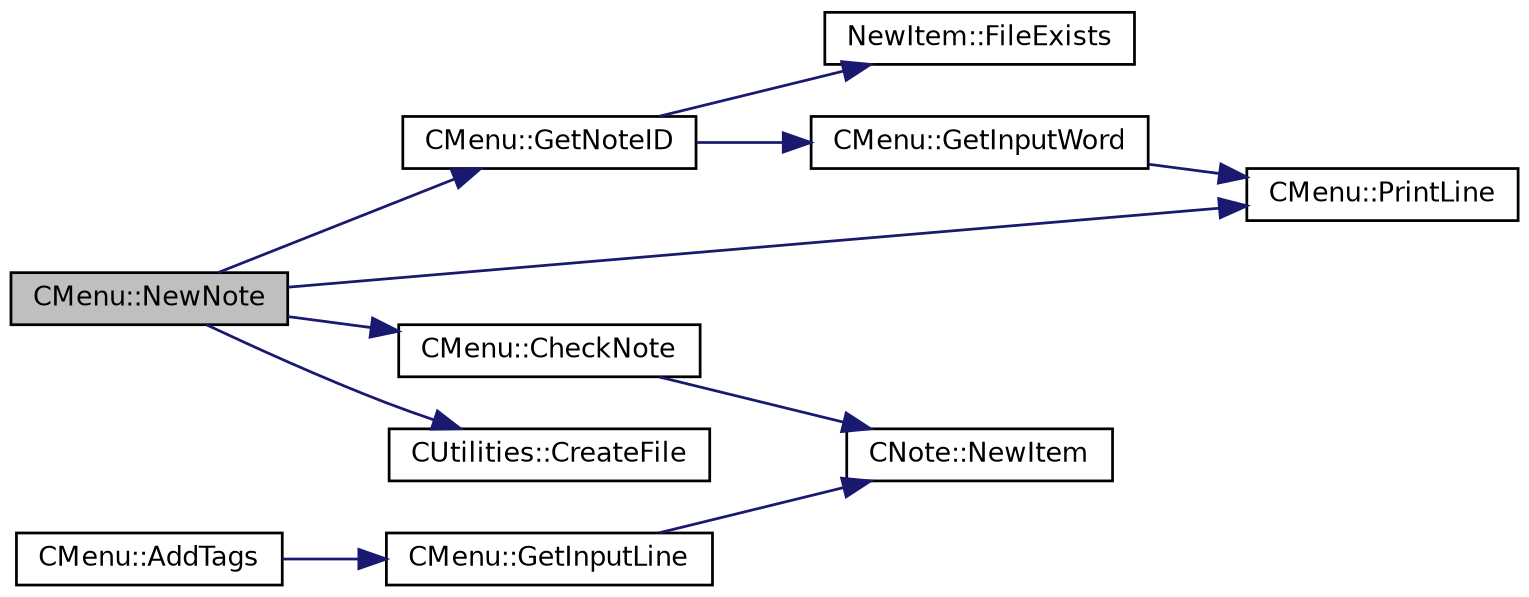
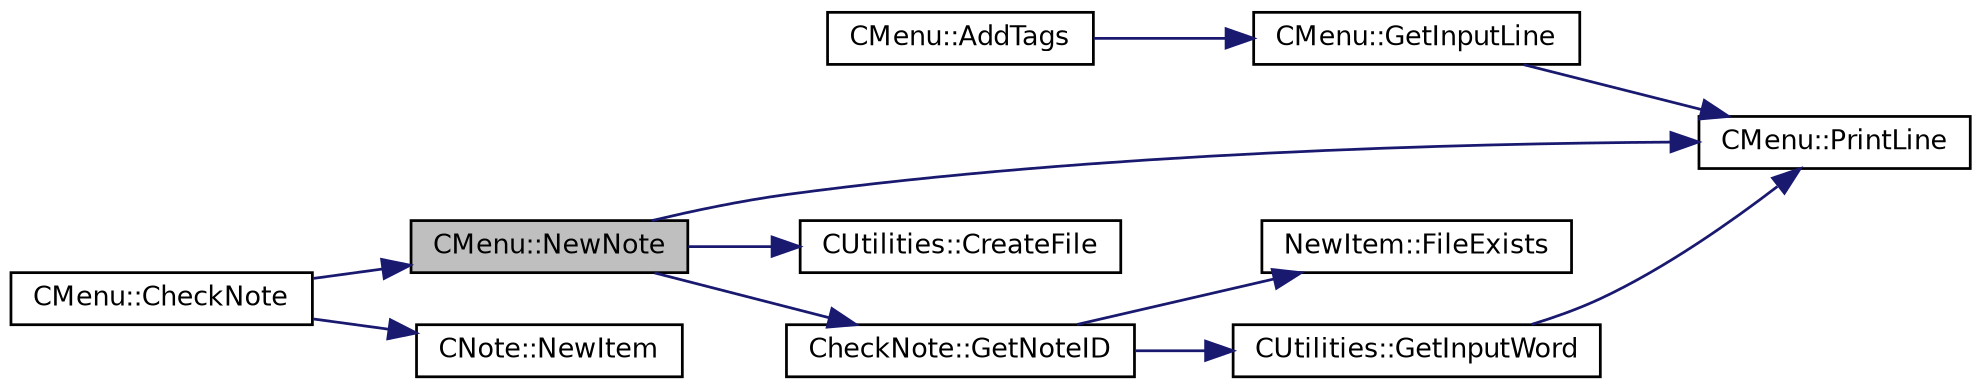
(549, 142) -> (960, 351)
(980, 142) -> (1417, 351)
(329, 322) -> (348, 274)
(751, 510) -> (1612, 87)
